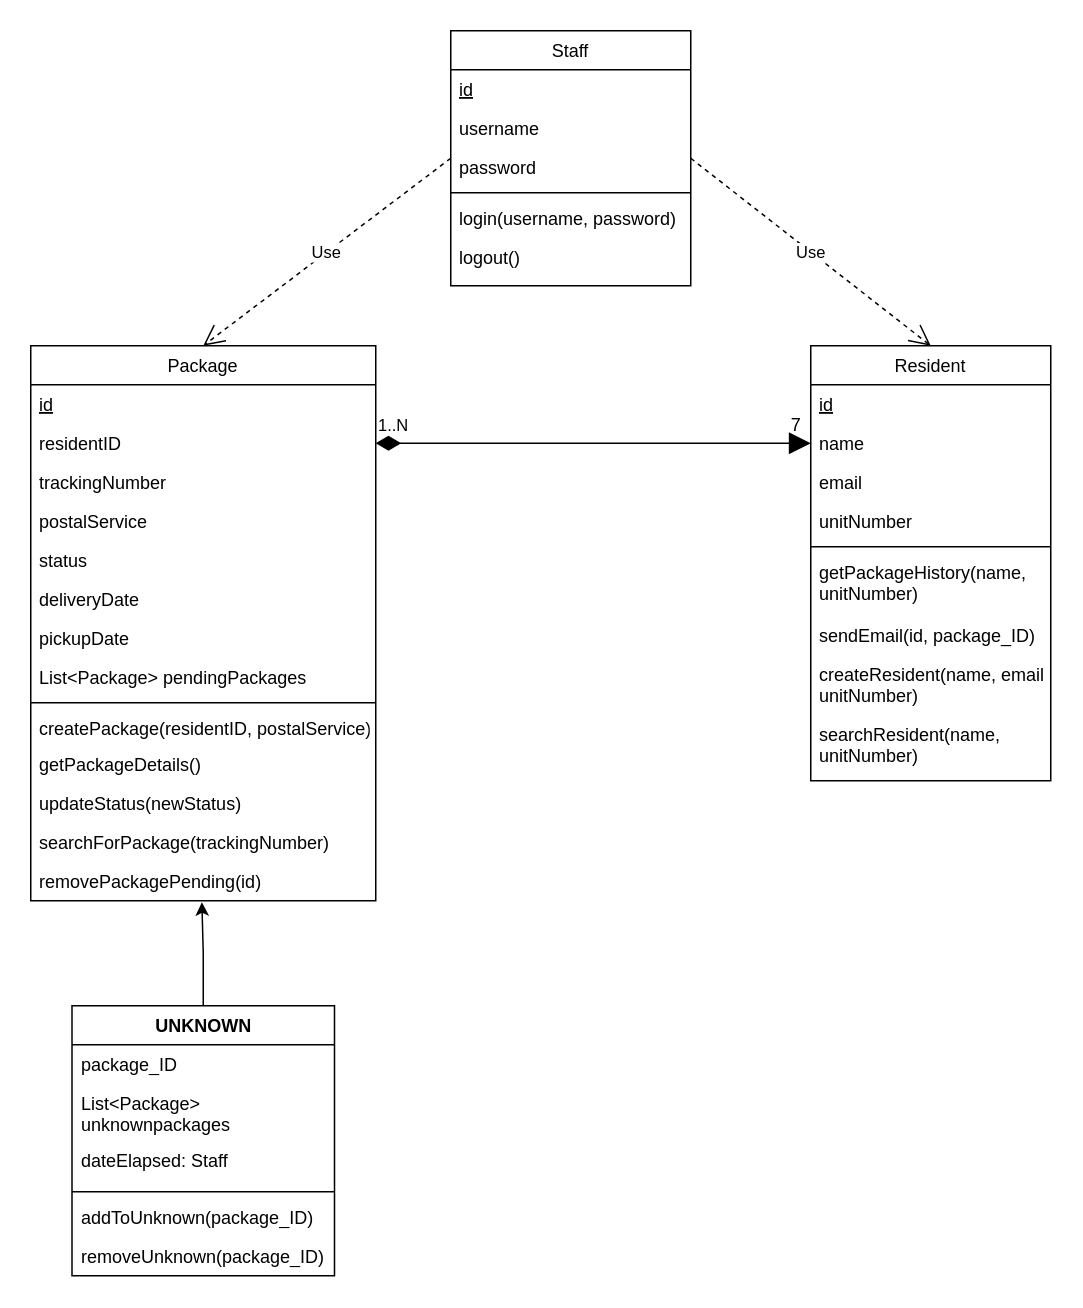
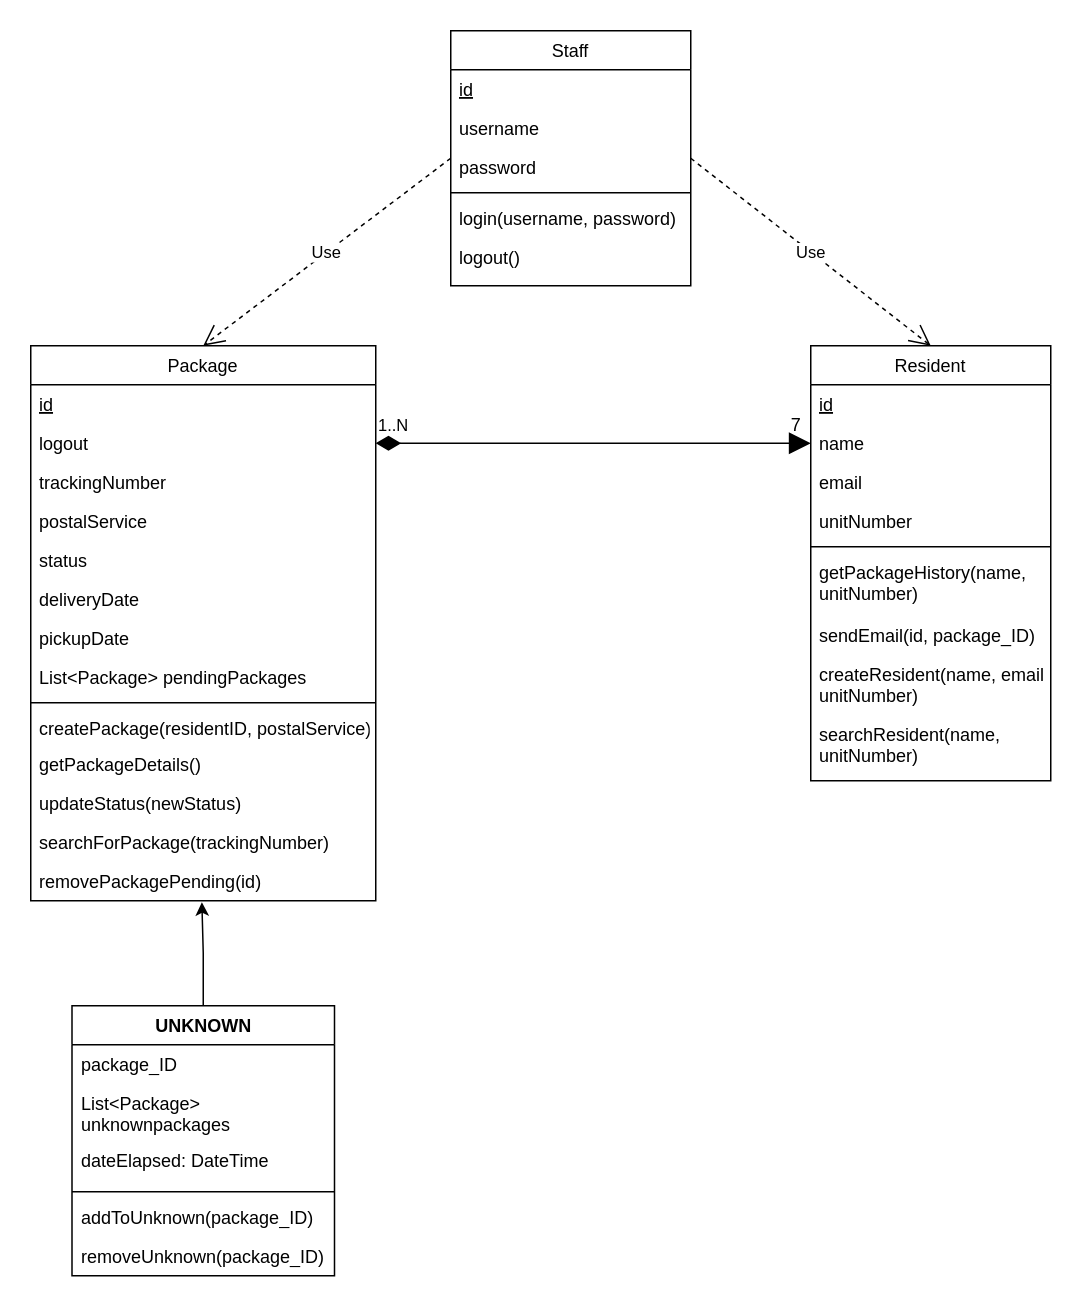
(87, 444) -> (67, 444)
(165, 1162) -> (178, 1162)
